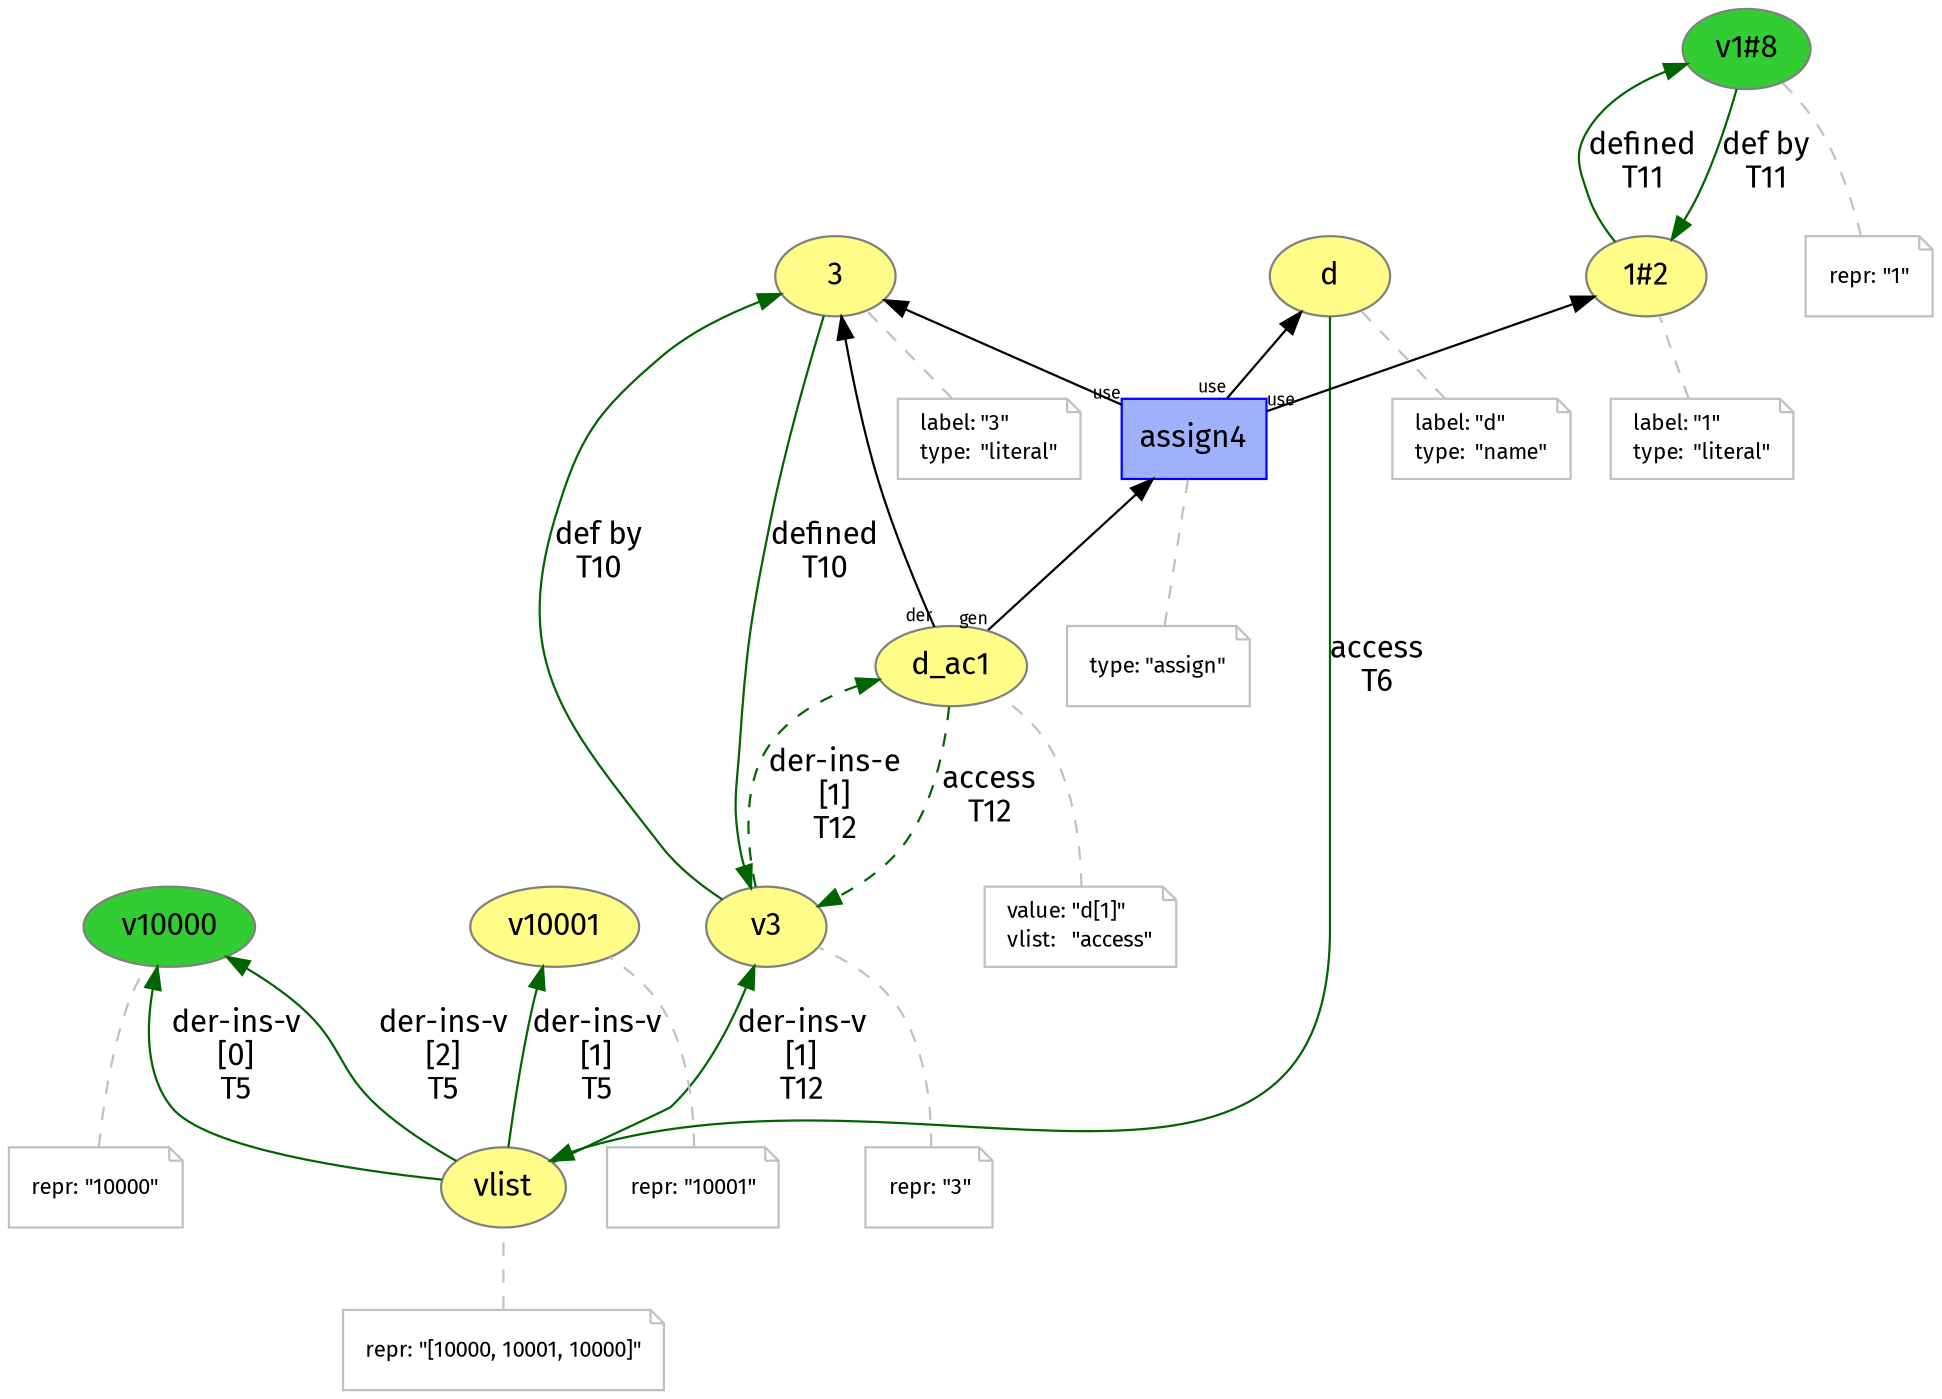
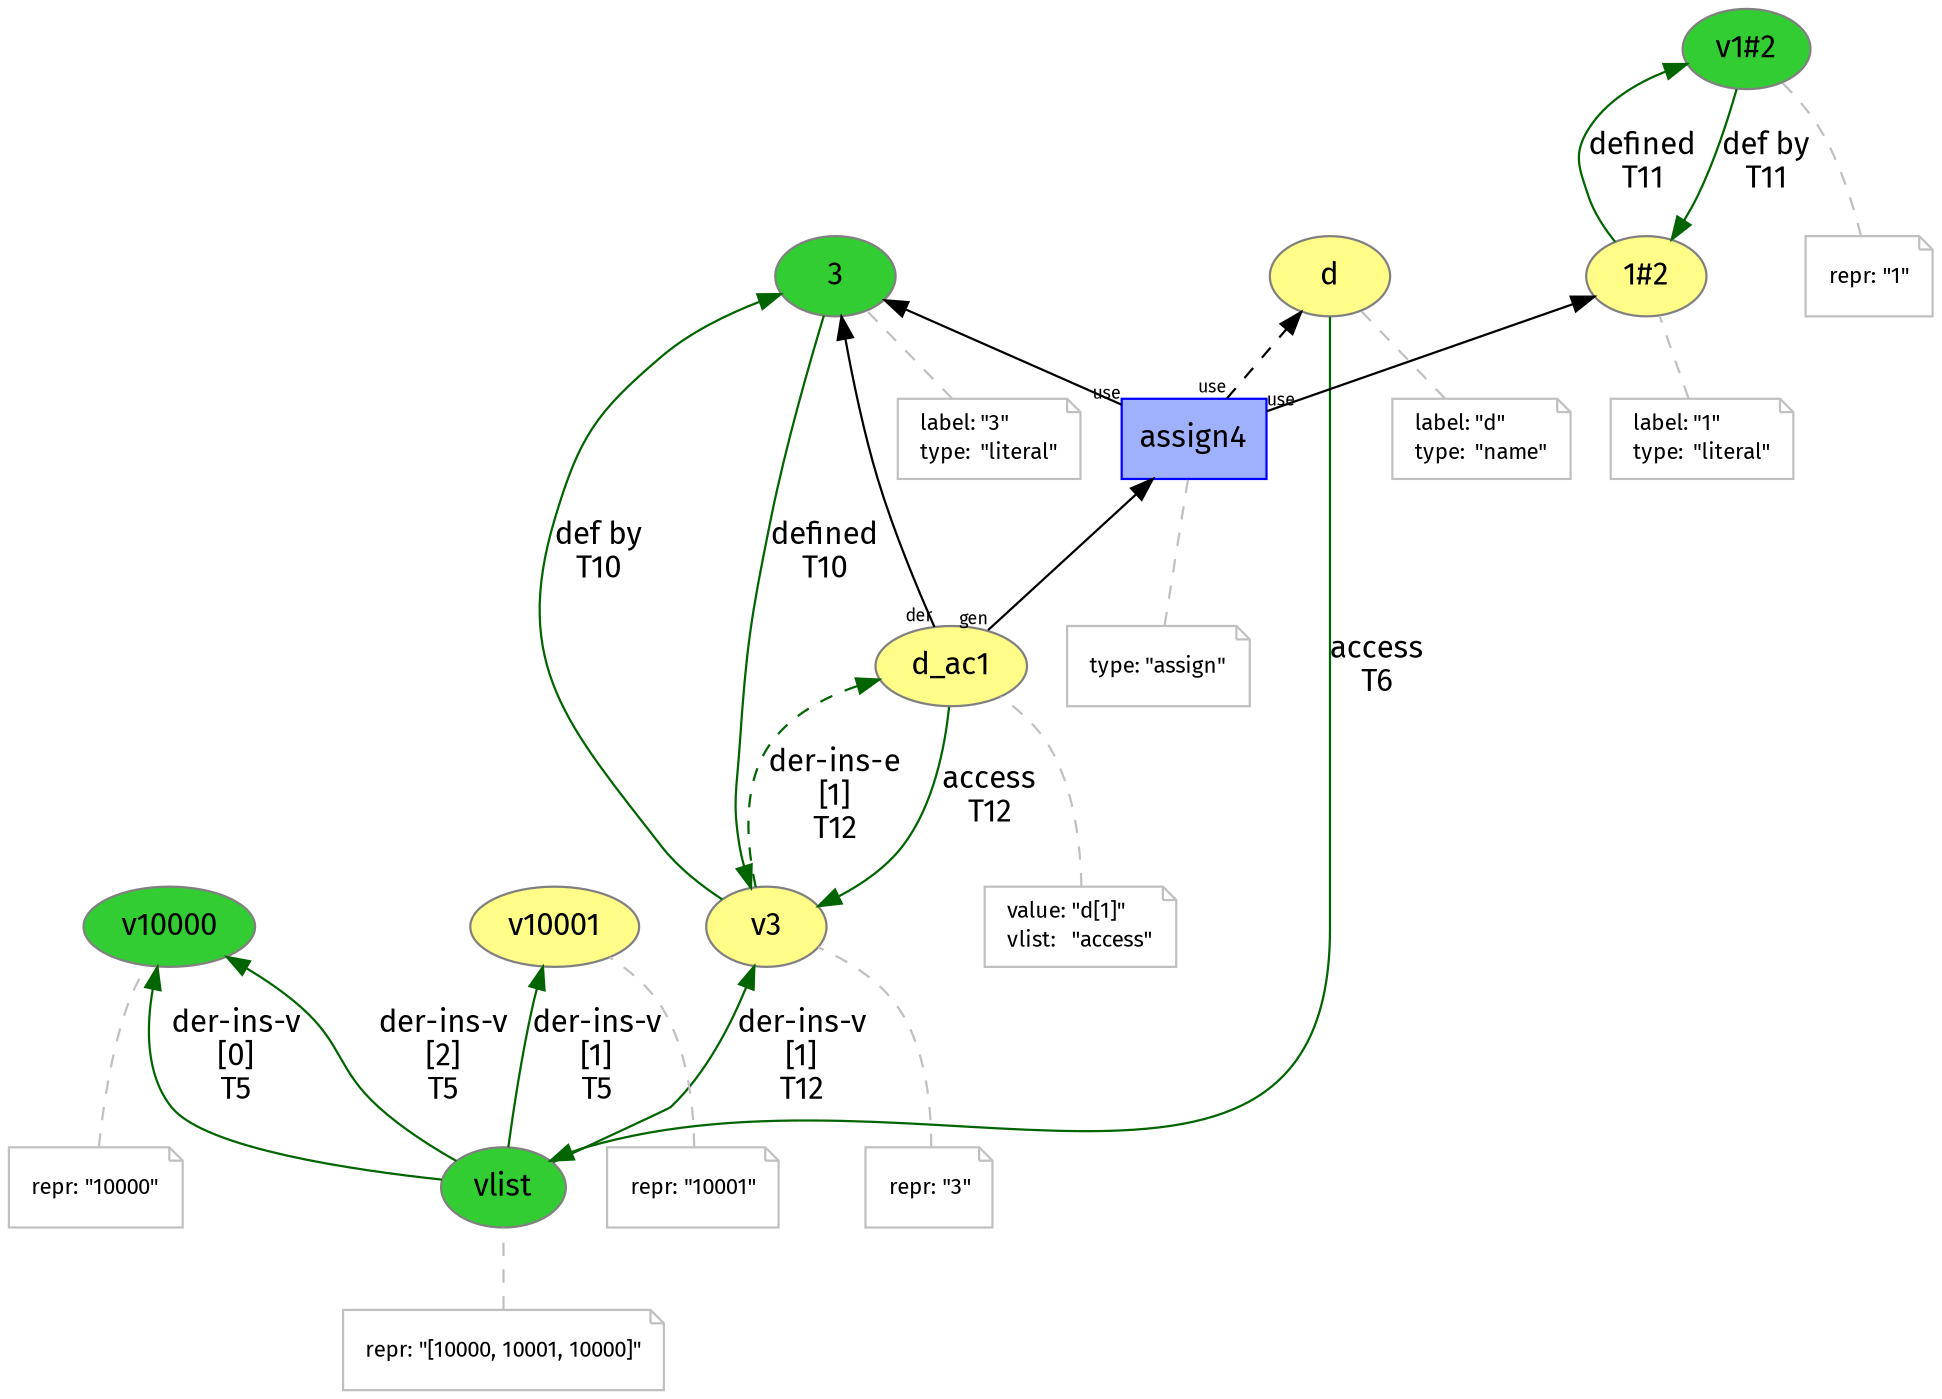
(1747, 49) -> (1747, 49)
(835, 276) -> (835, 276)
(1257, 364) -> (1257, 364)
(920, 817) -> (920, 817)
(503, 1187) -> (503, 1187)
